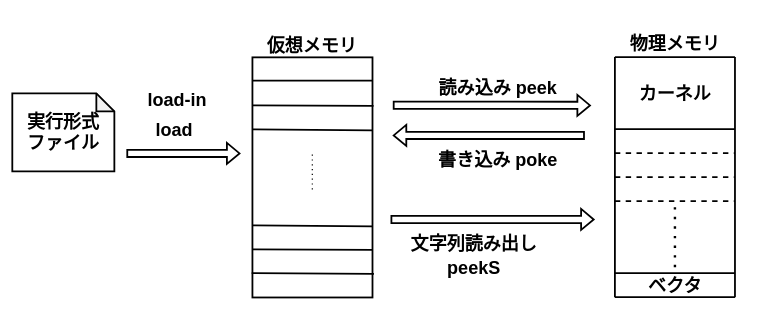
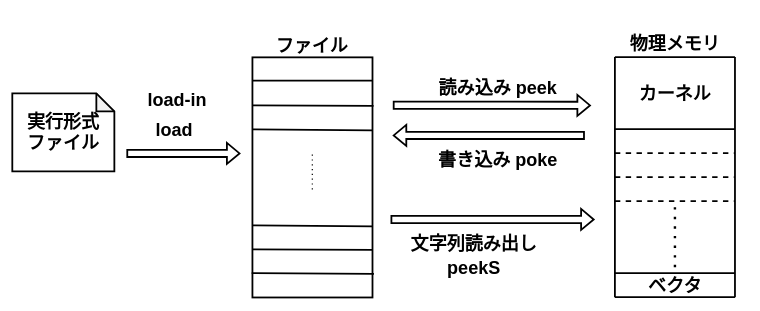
(309, 45) -> (309, 45)
